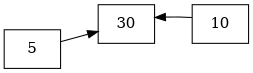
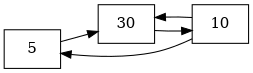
none -> (168, 31)
none -> (133, 55)
